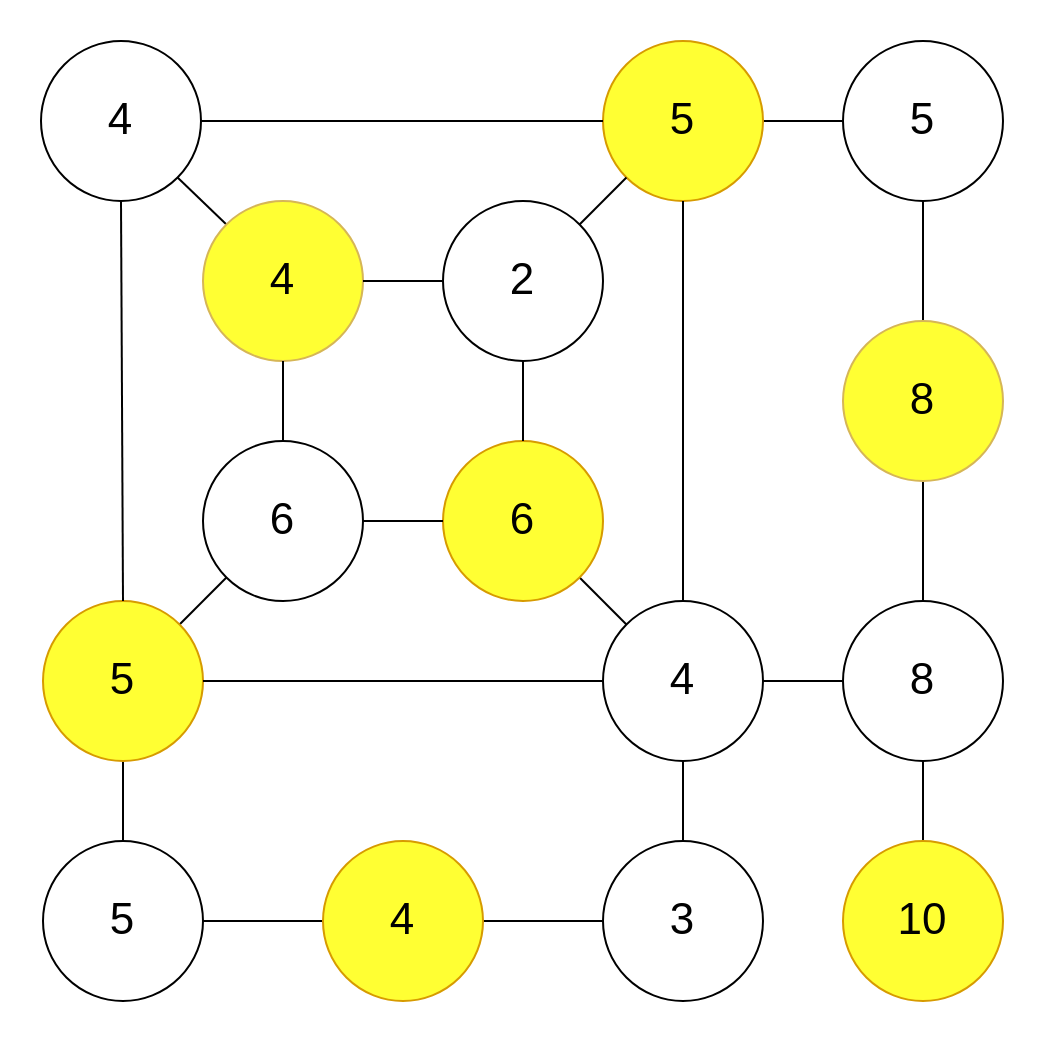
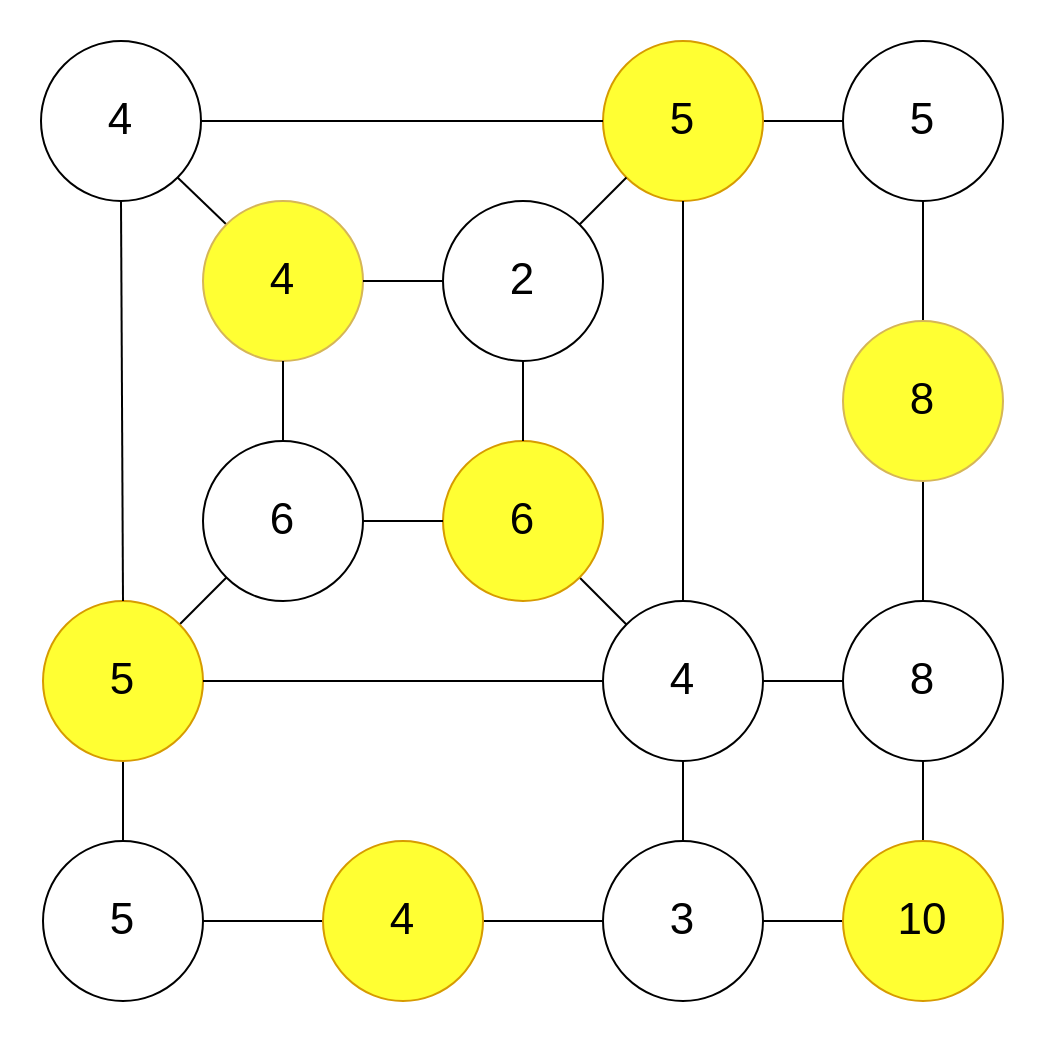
none -> (803, 921)
